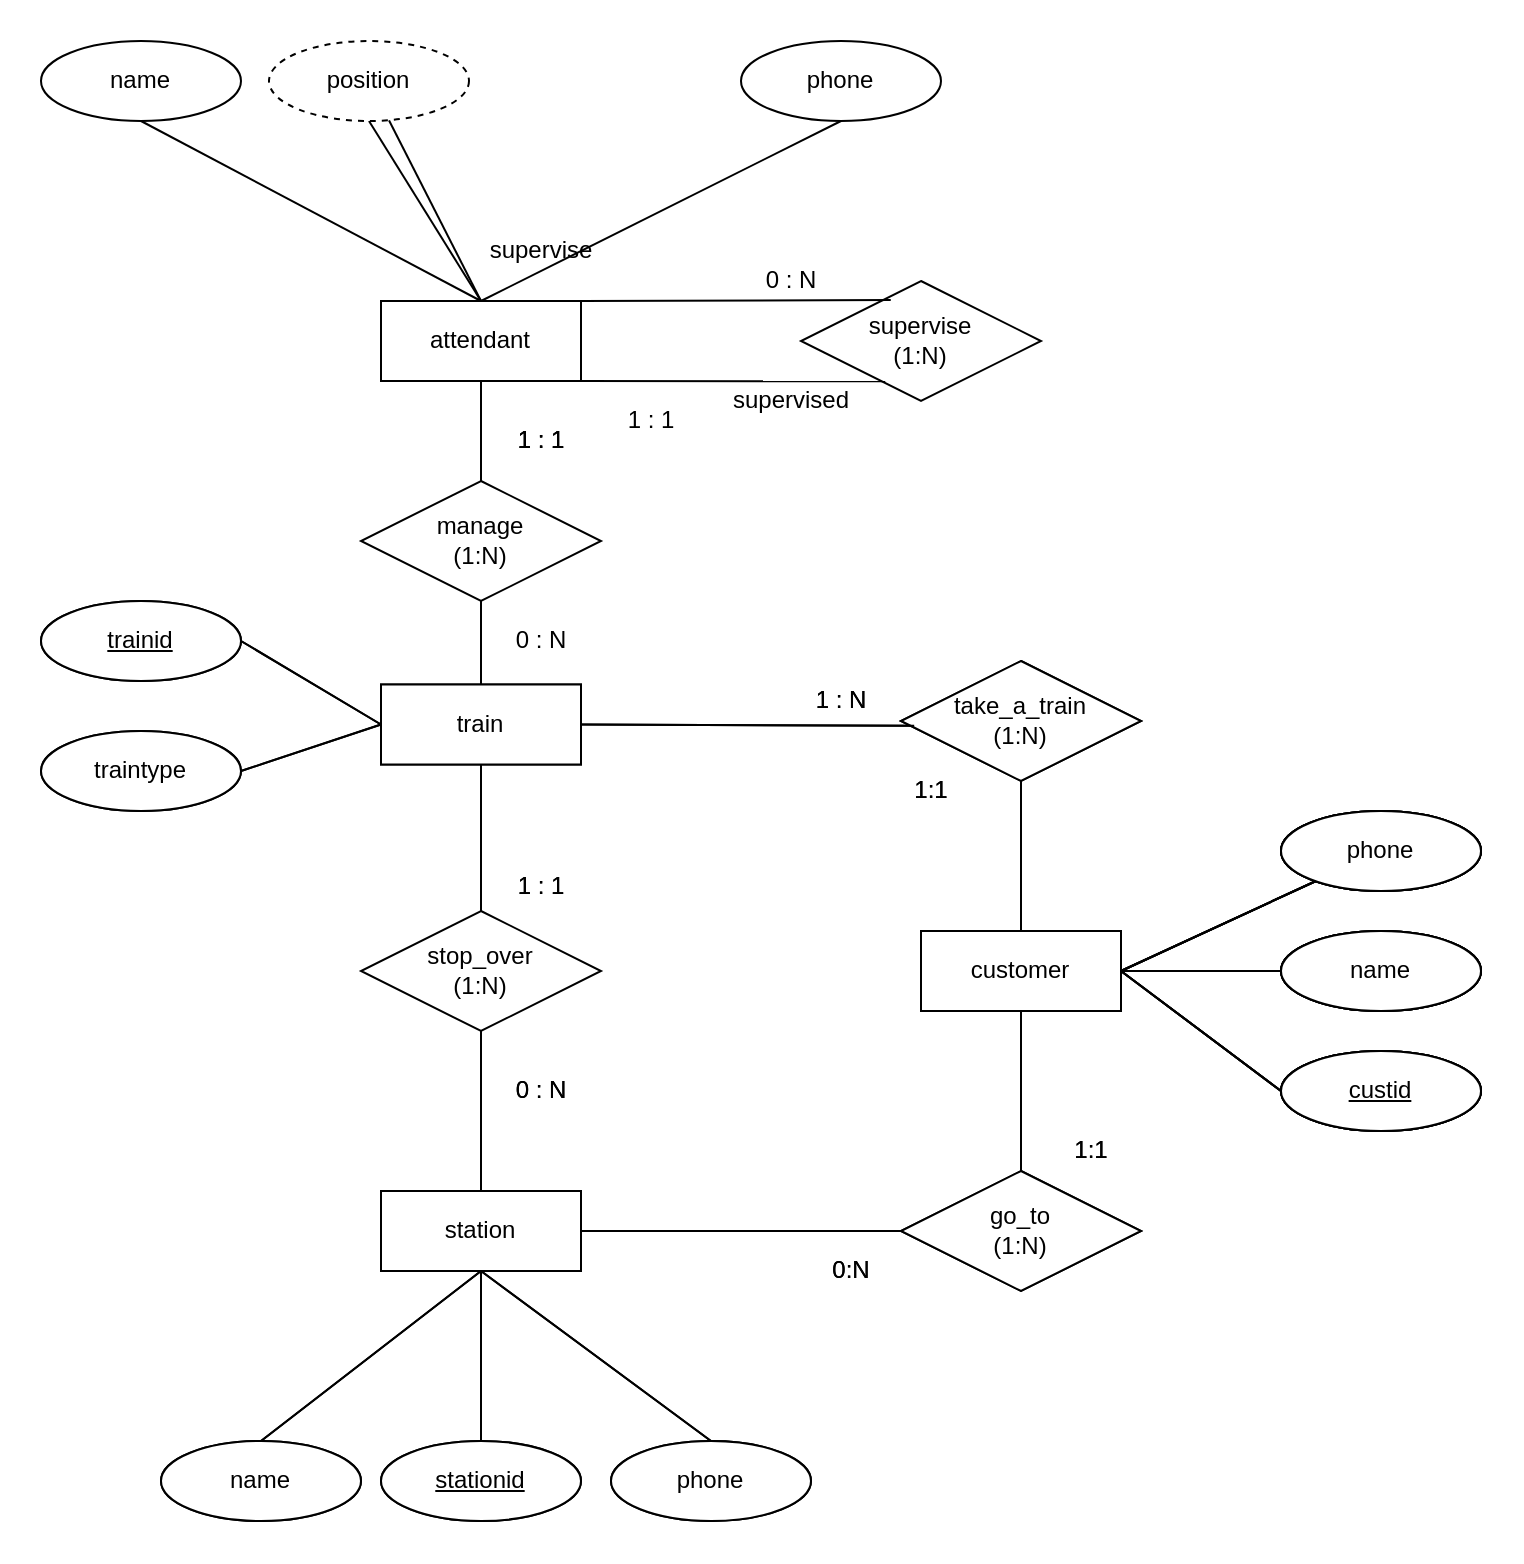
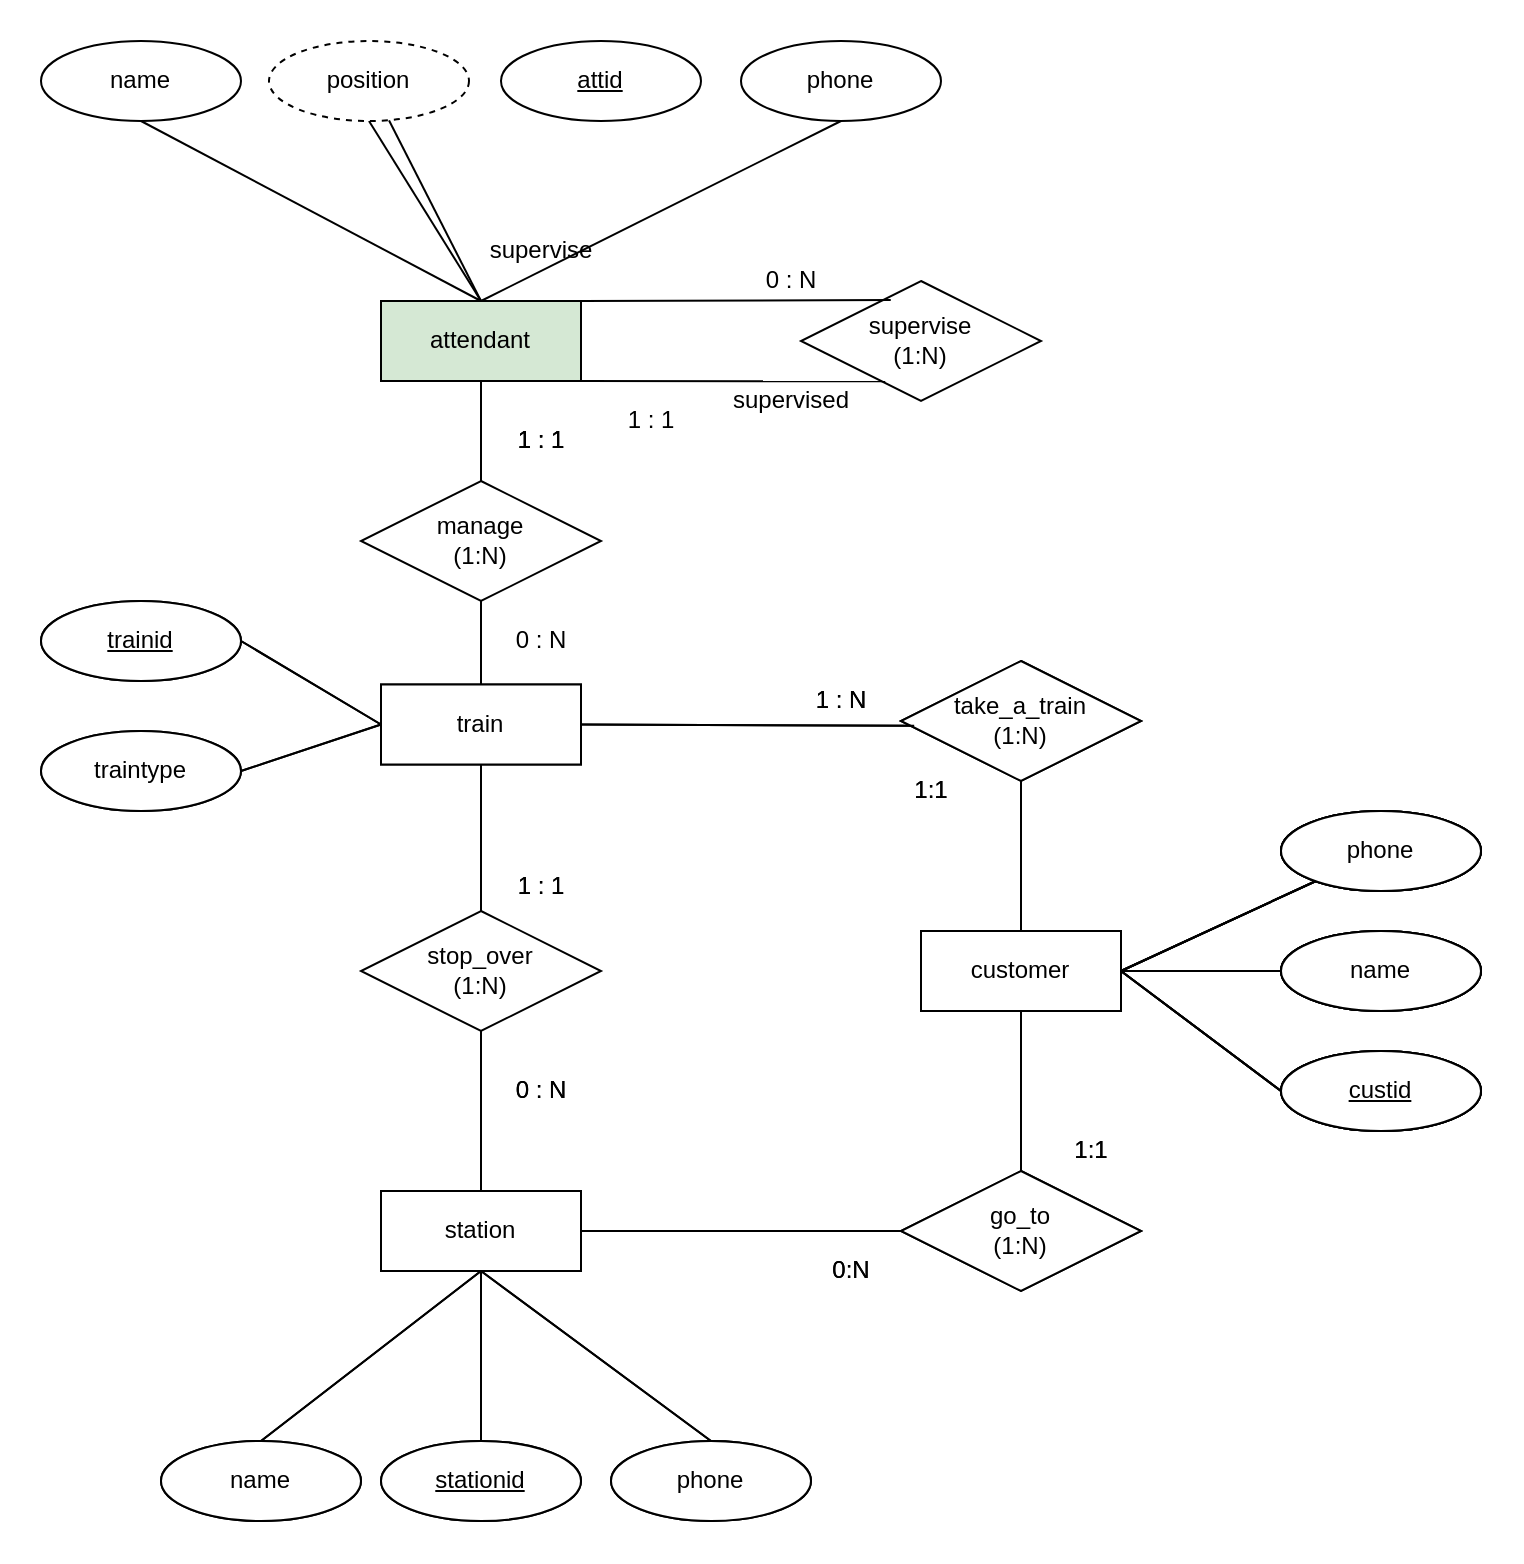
none -> (601, 81)
(481, 341) -> (481, 341)
